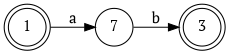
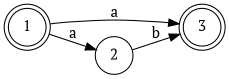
none -> (109, 20)
(114, 27) -> (114, 56)
